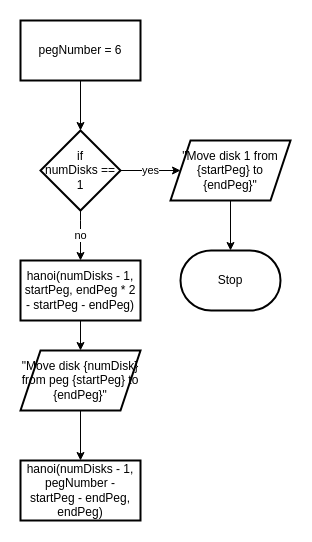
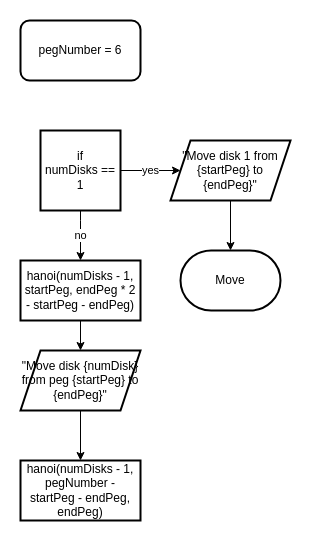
(81, 51) -> (81, 51)
(81, 102) -> none
(81, 171) -> (81, 171)
(231, 281) -> (231, 281)
